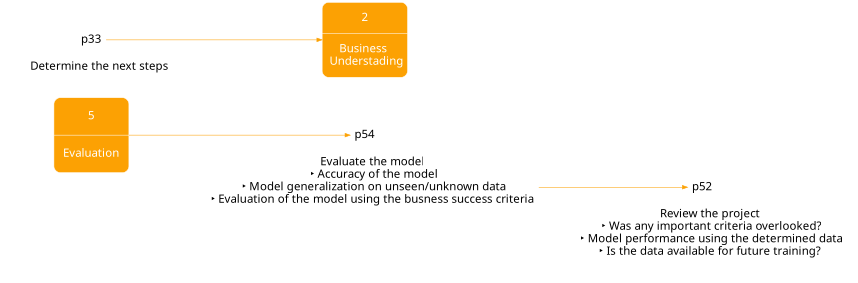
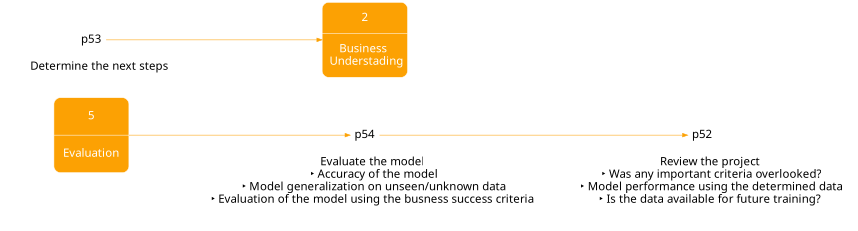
(91, 40) -> (91, 40)
(611, 187) -> (531, 135)
